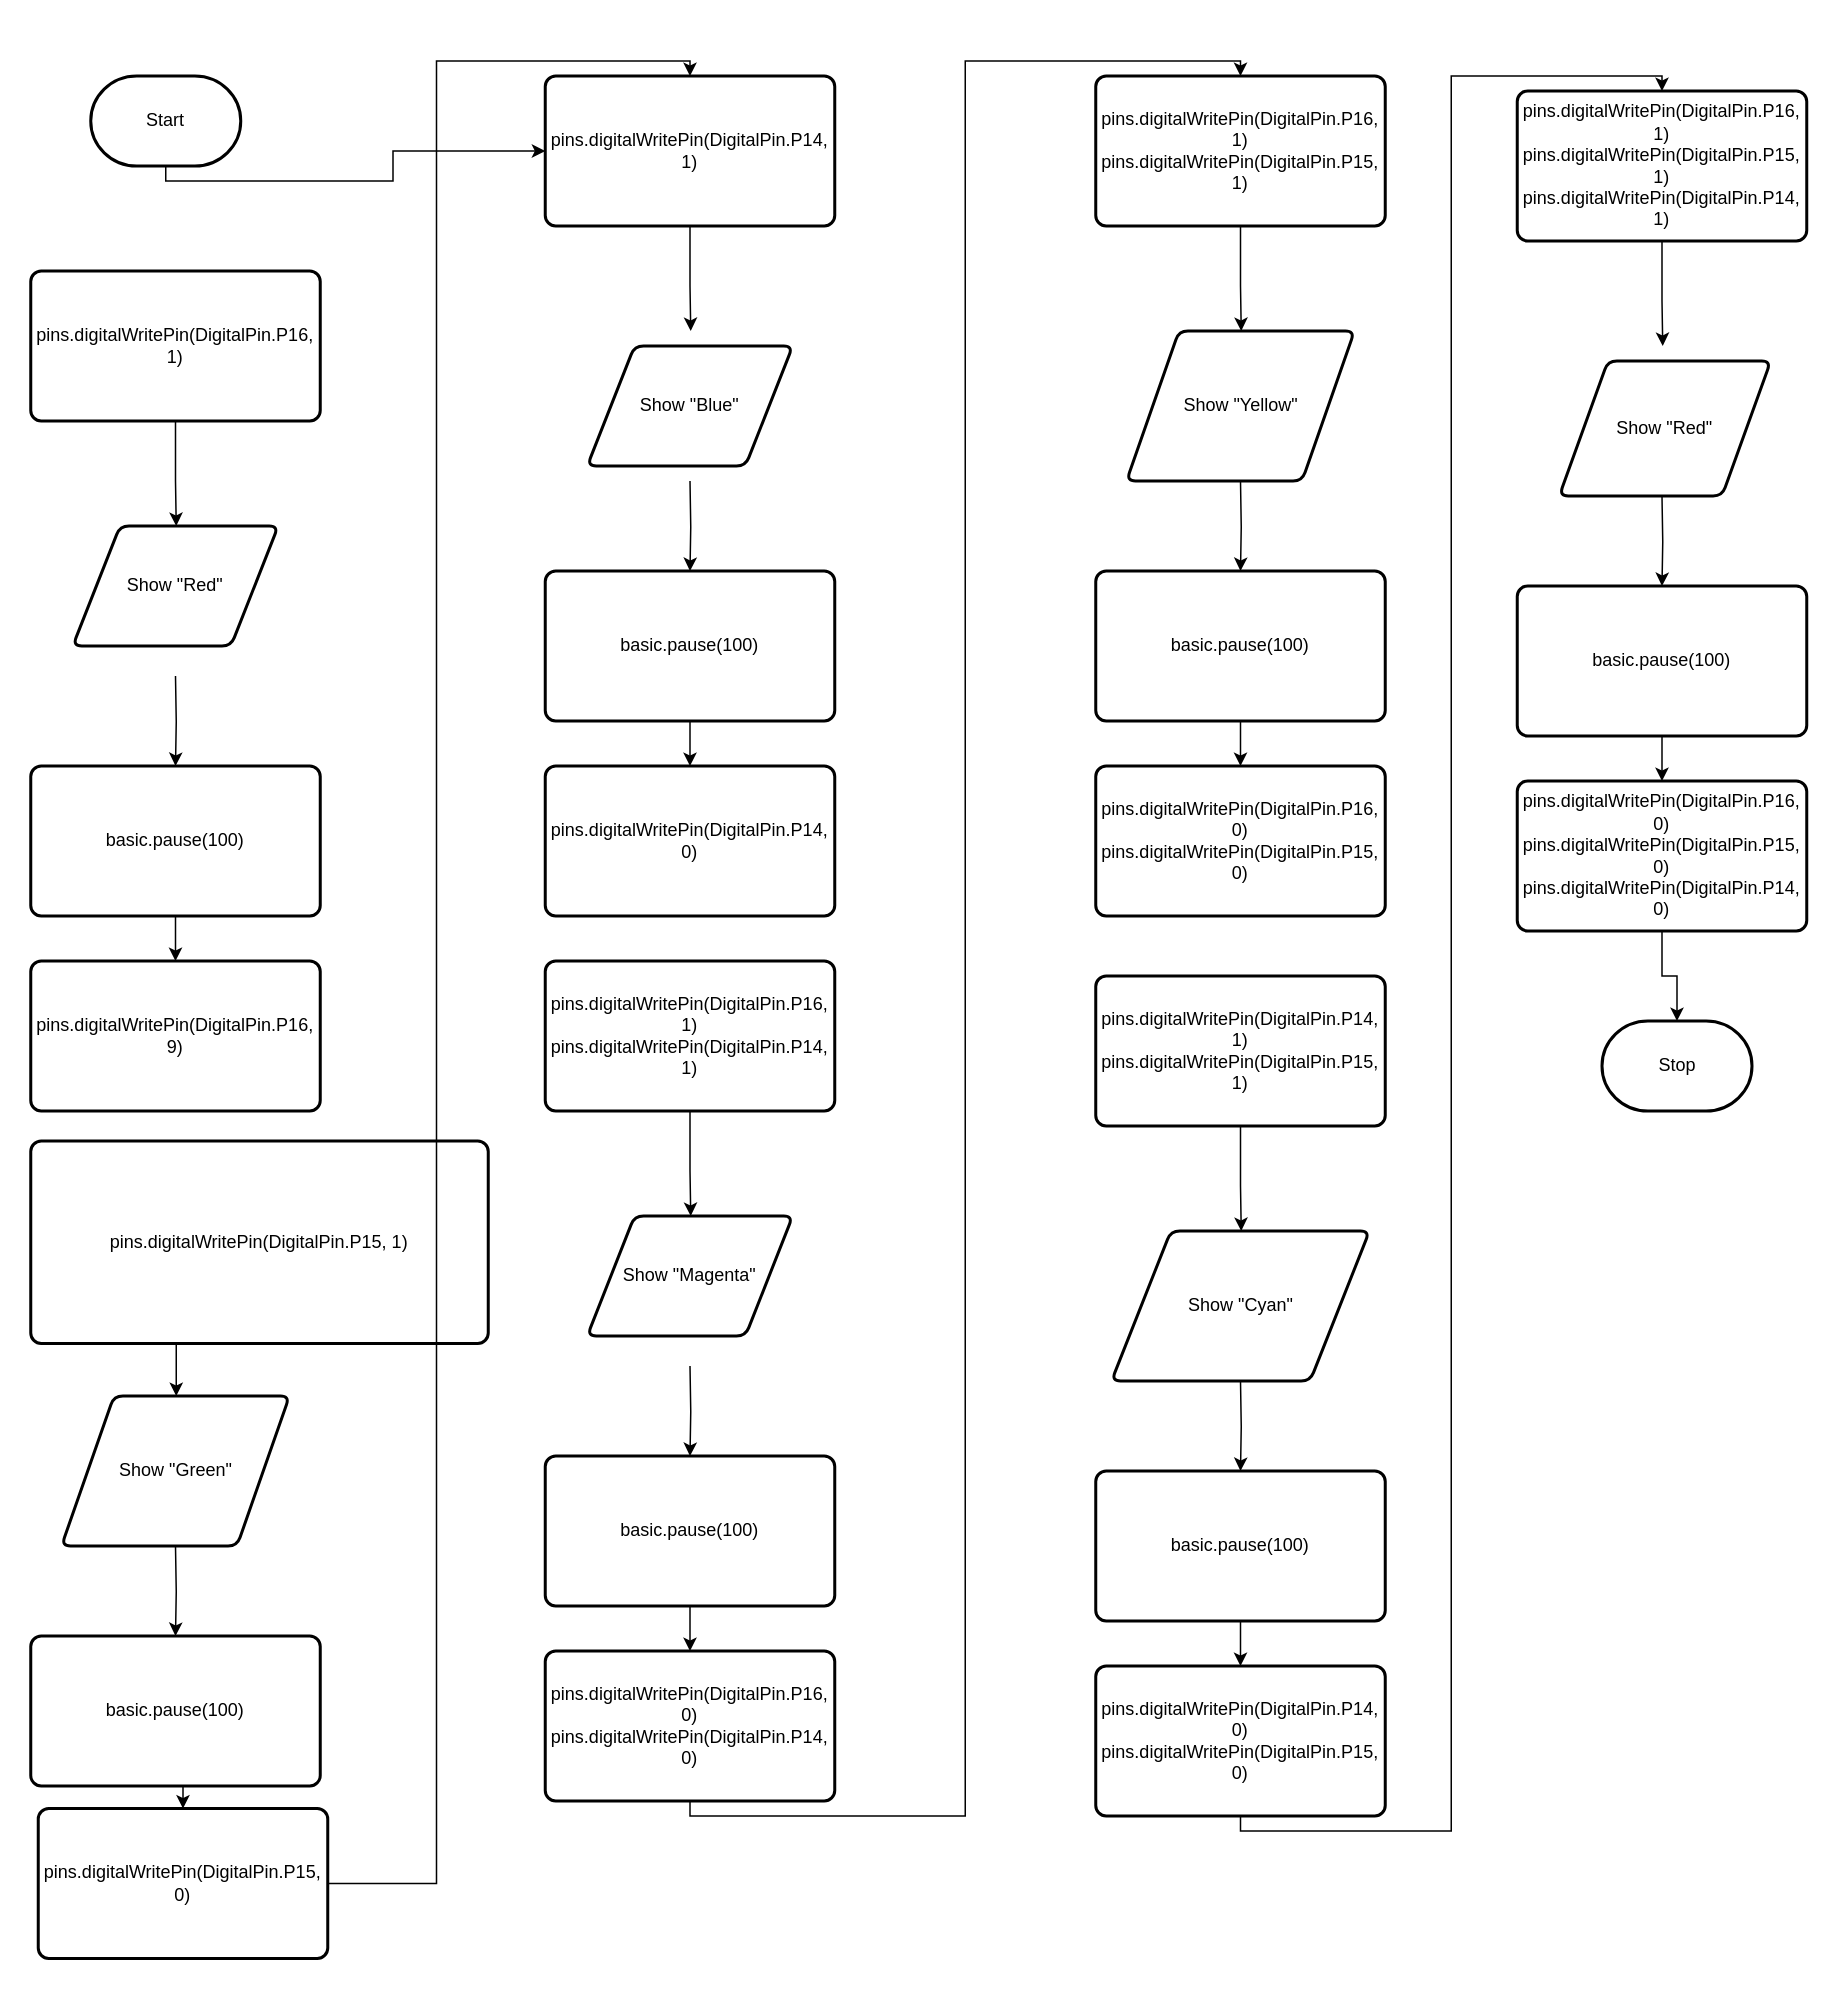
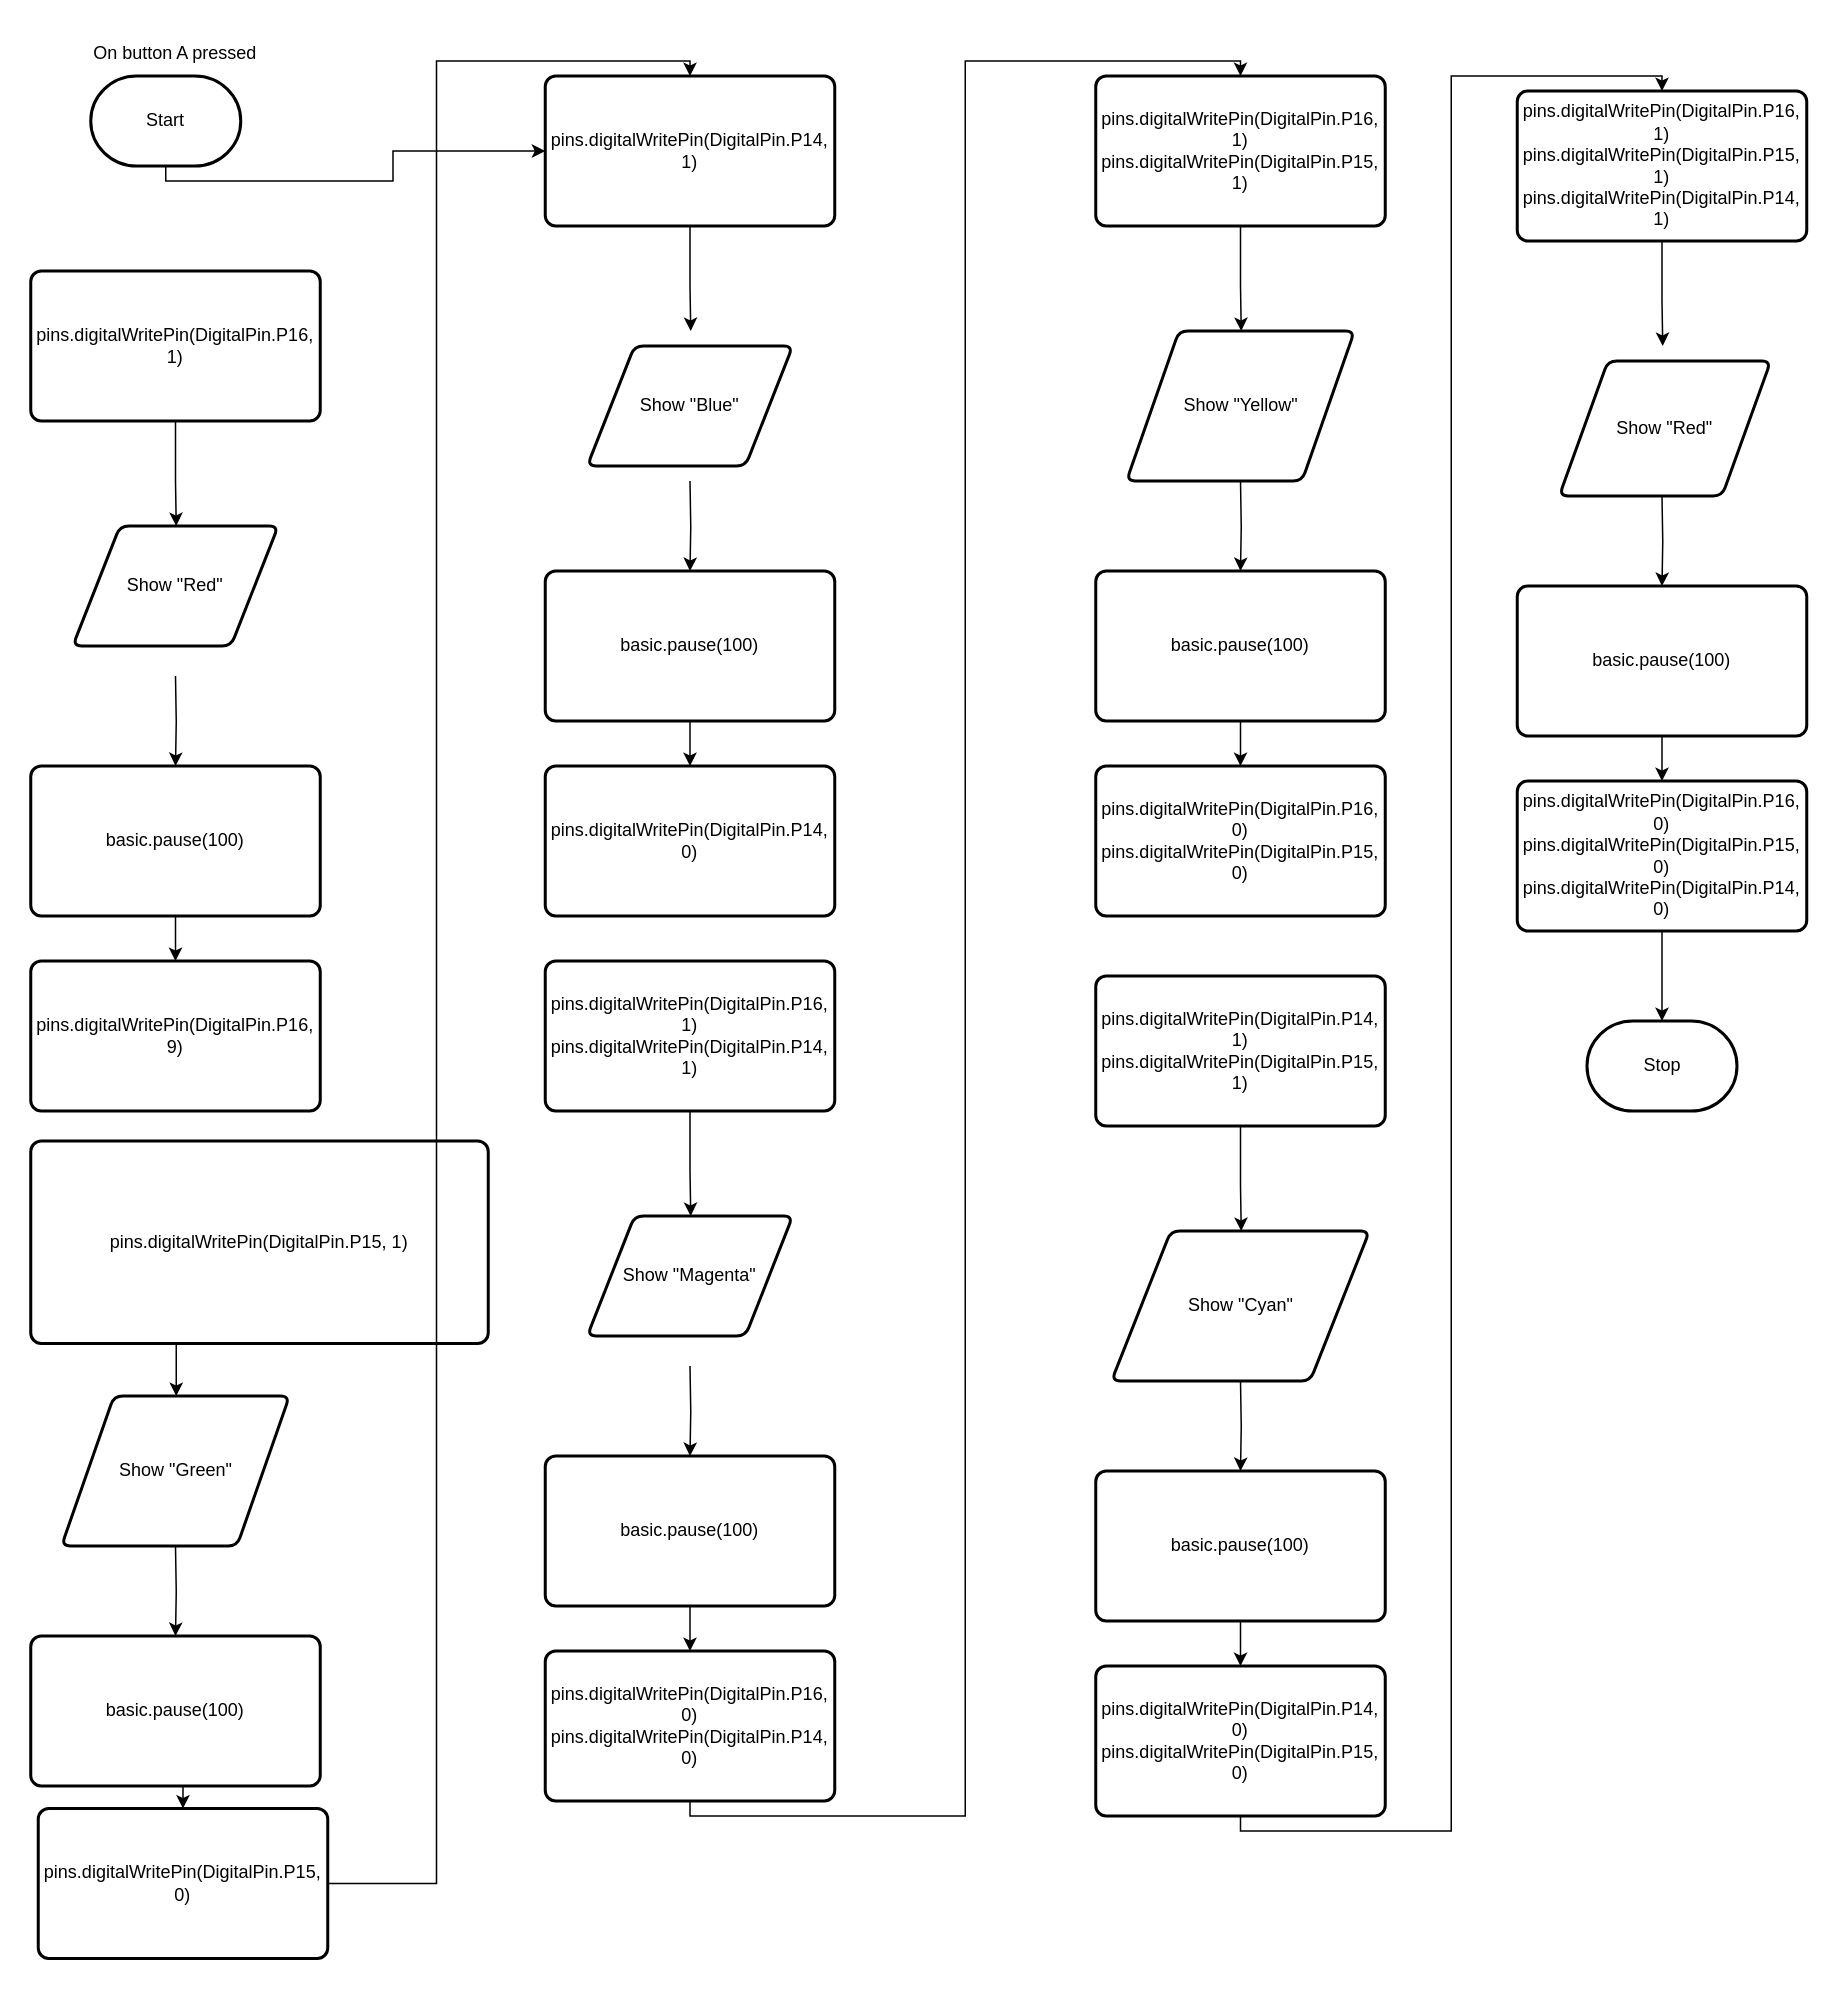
none -> (176, 53)
(1677, 1066) -> (1662, 1066)
